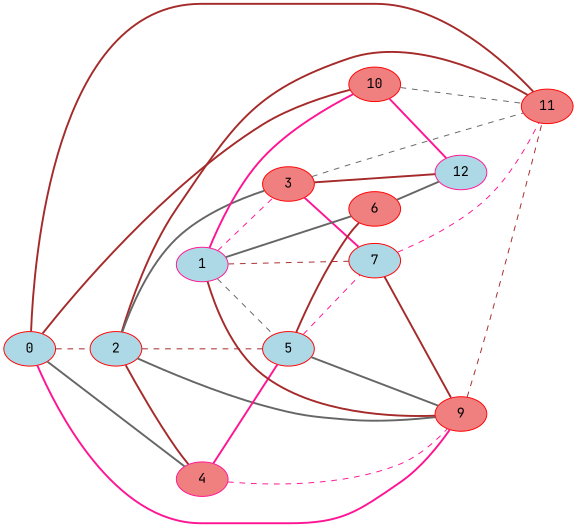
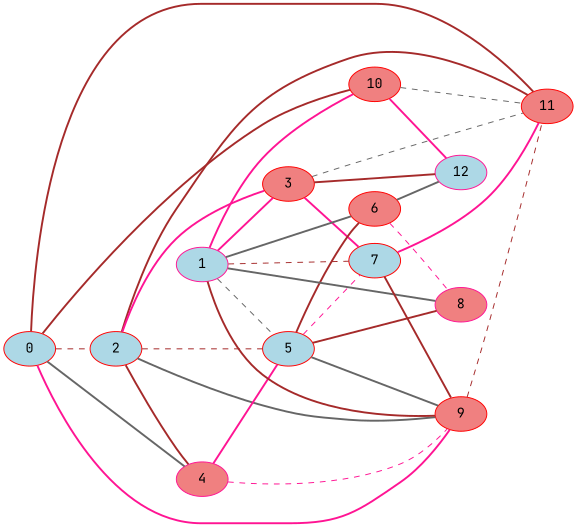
(482, 202) -> (482, 202)
(245, 224) -> (245, 224)
(174, 241) -> (174, 241)
none -> (461, 305)
